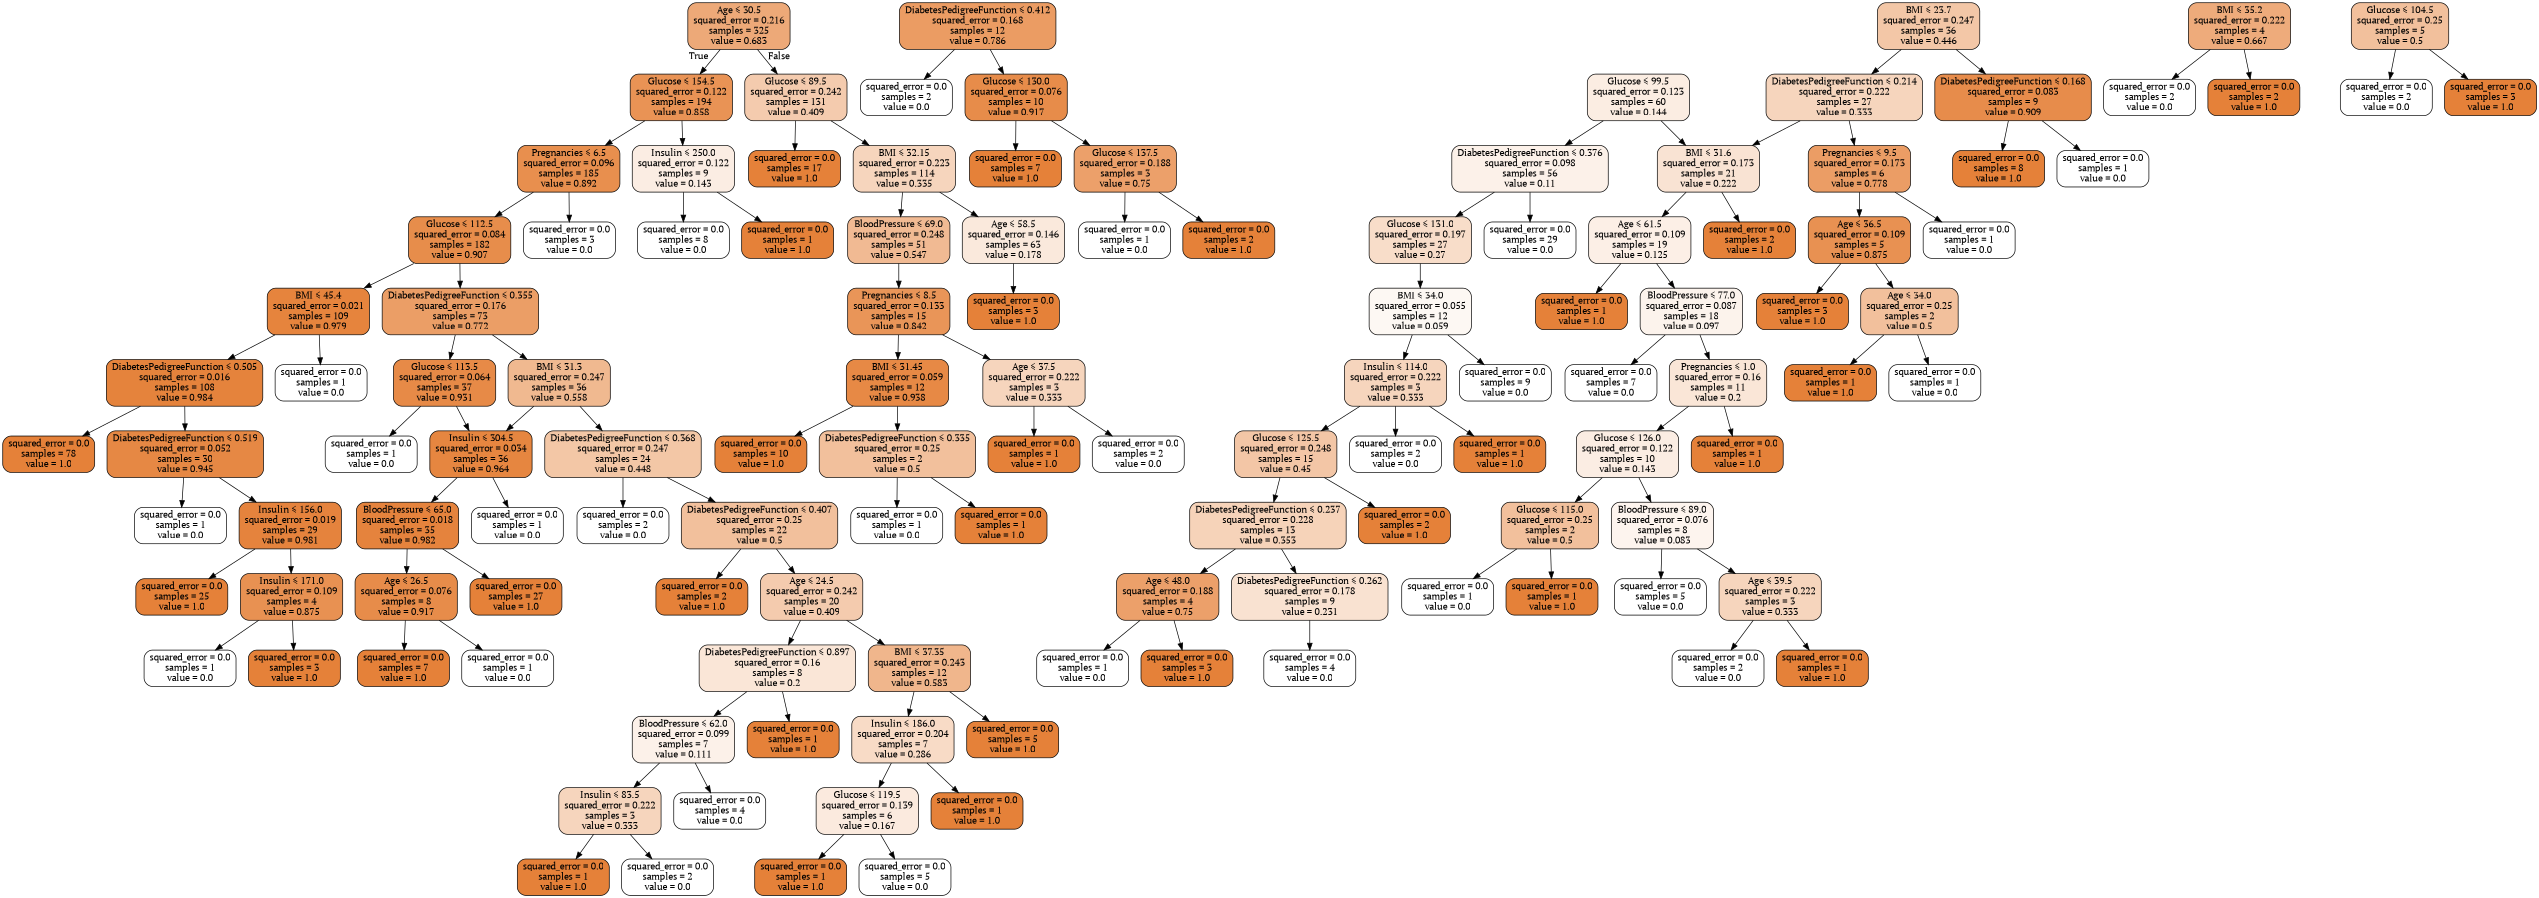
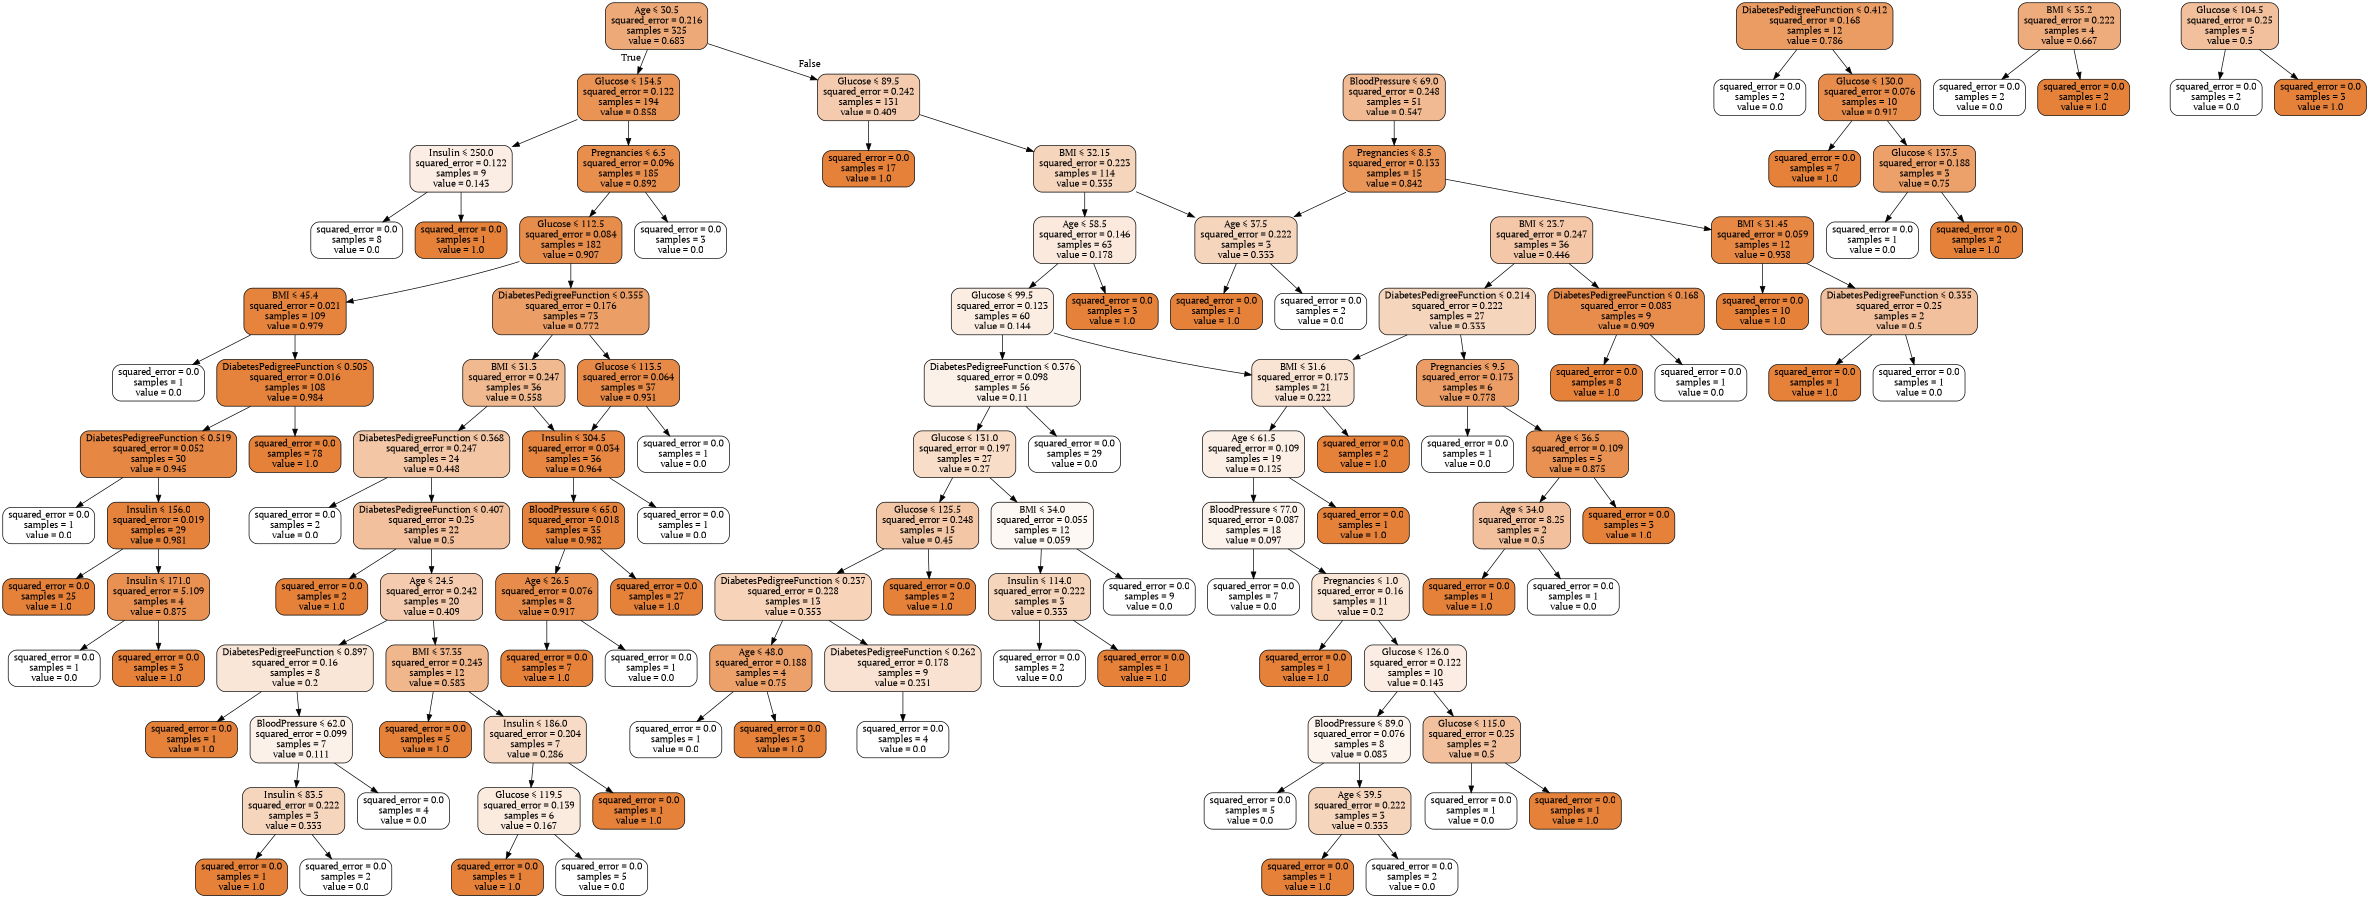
(902, 201) -> (1162, 203)
none -> (1046, 274)
(1909, 306) -> (1522, 520)
(1344, 417) -> (948, 487)
(292, 591) -> (158, 591)
